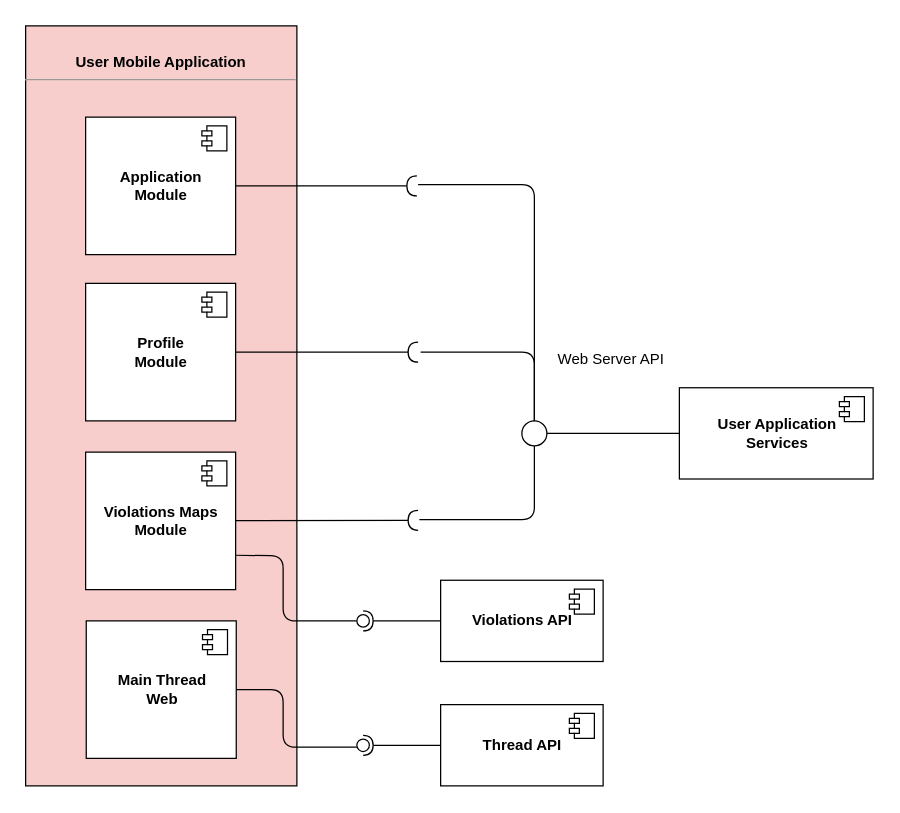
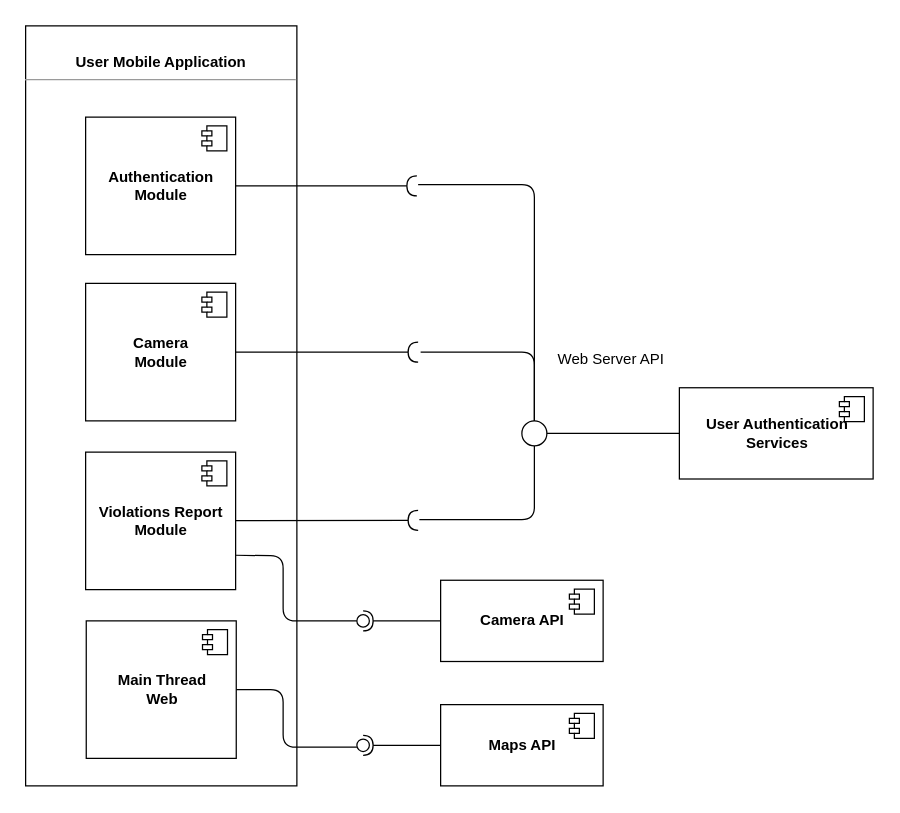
(109, 35) -> (109, 35)
(161, 186) -> (161, 186)
(161, 352) -> (161, 352)
(778, 433) -> (778, 433)
(161, 521) -> (161, 521)
(523, 621) -> (523, 621)
(523, 746) -> (523, 746)
